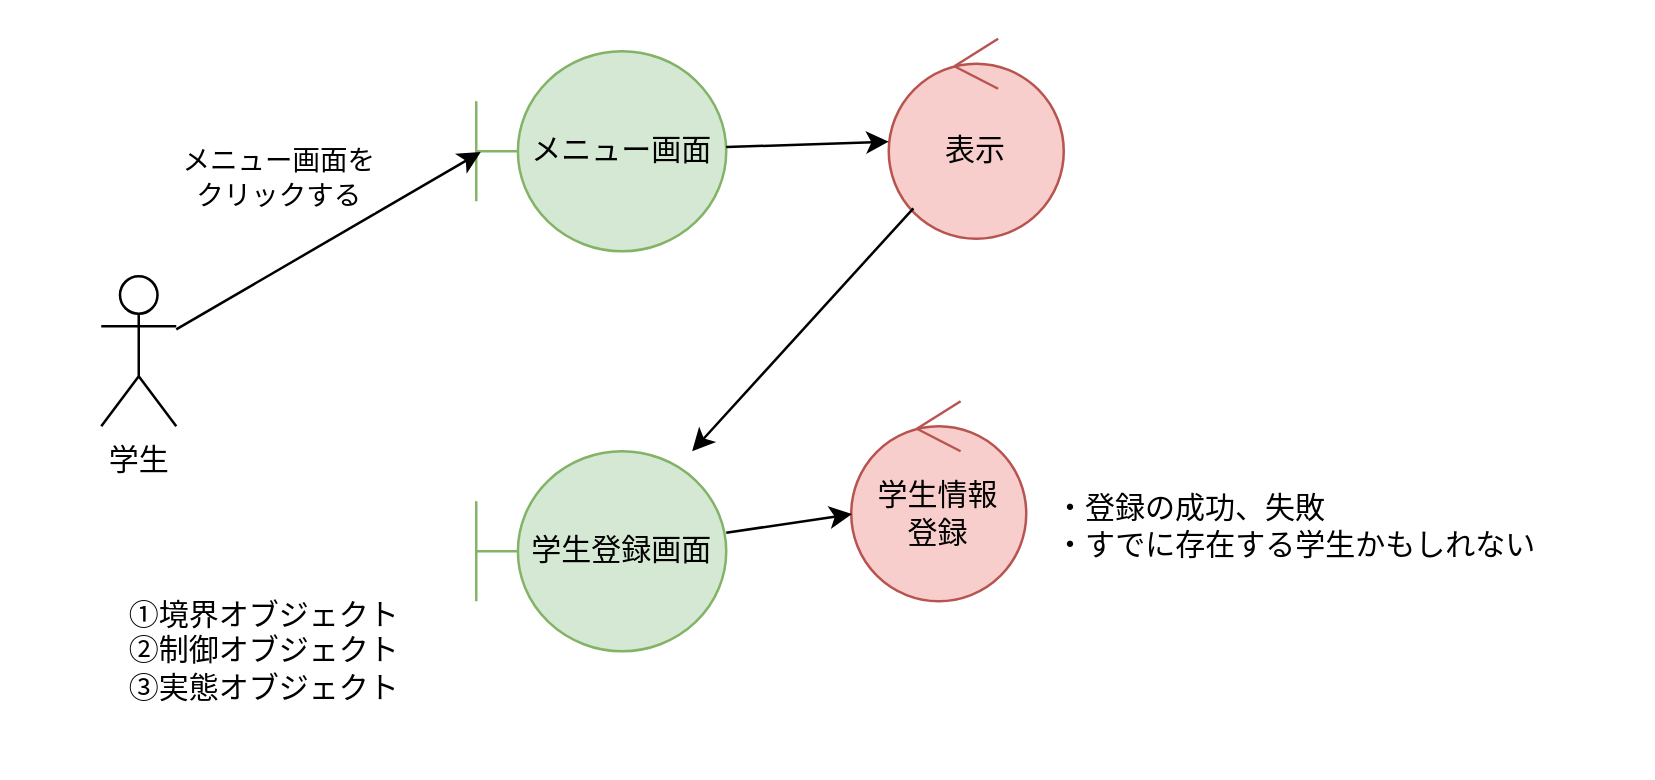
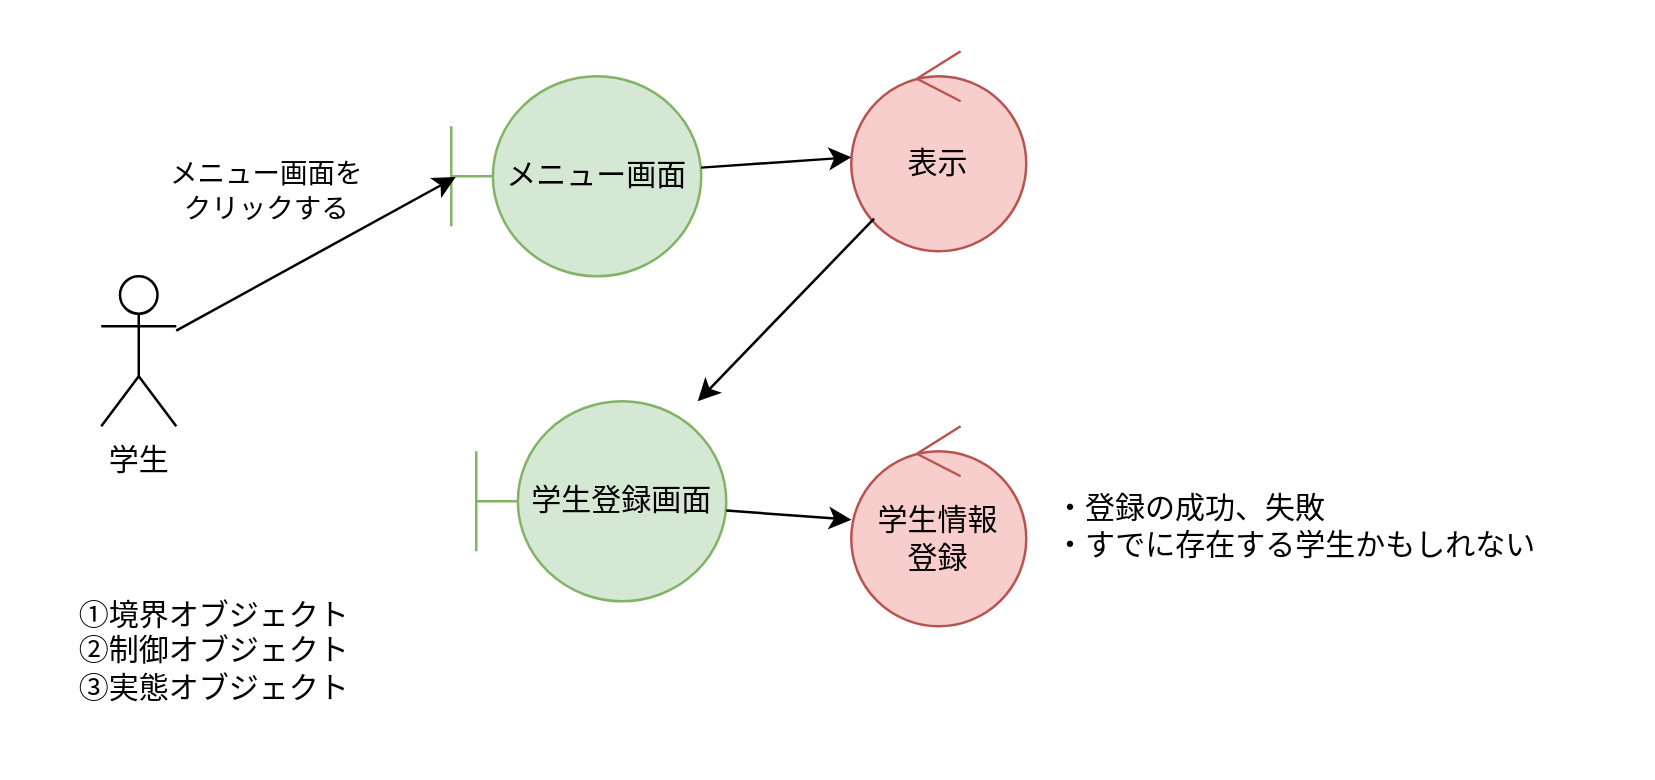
(976, 139) -> (939, 151)
(601, 151) -> (576, 176)
(939, 501) -> (939, 526)
(601, 551) -> (601, 501)
(264, 651) -> (214, 651)
